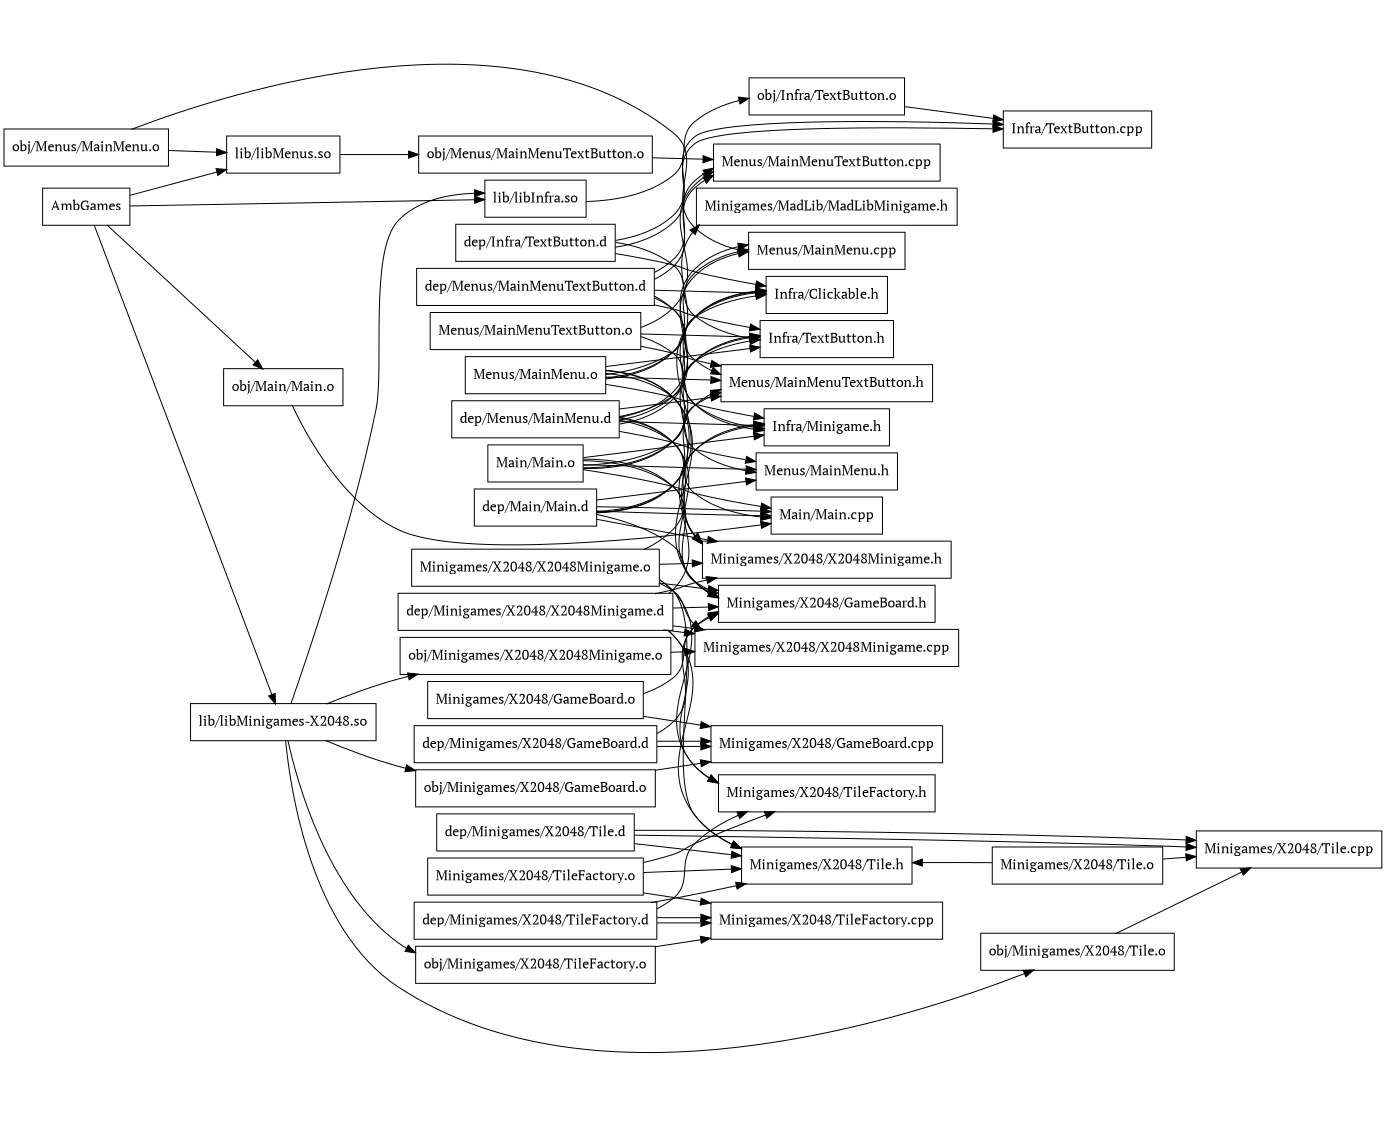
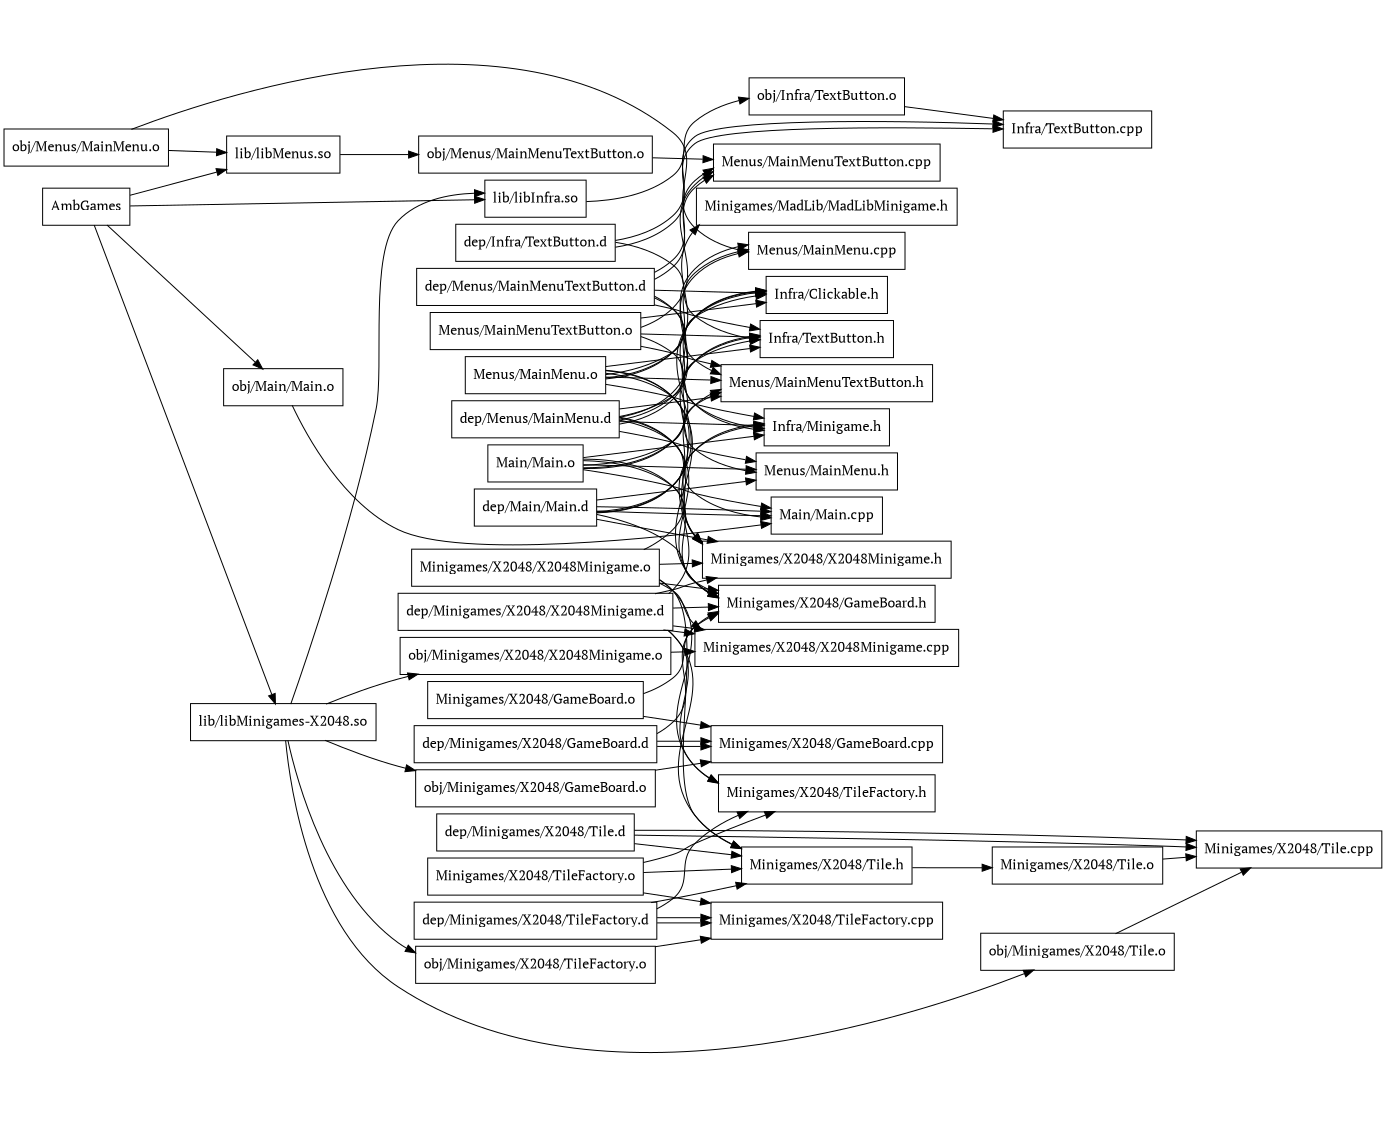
(707, 275) -> (699, 311)
(957, 863) -> (947, 868)
